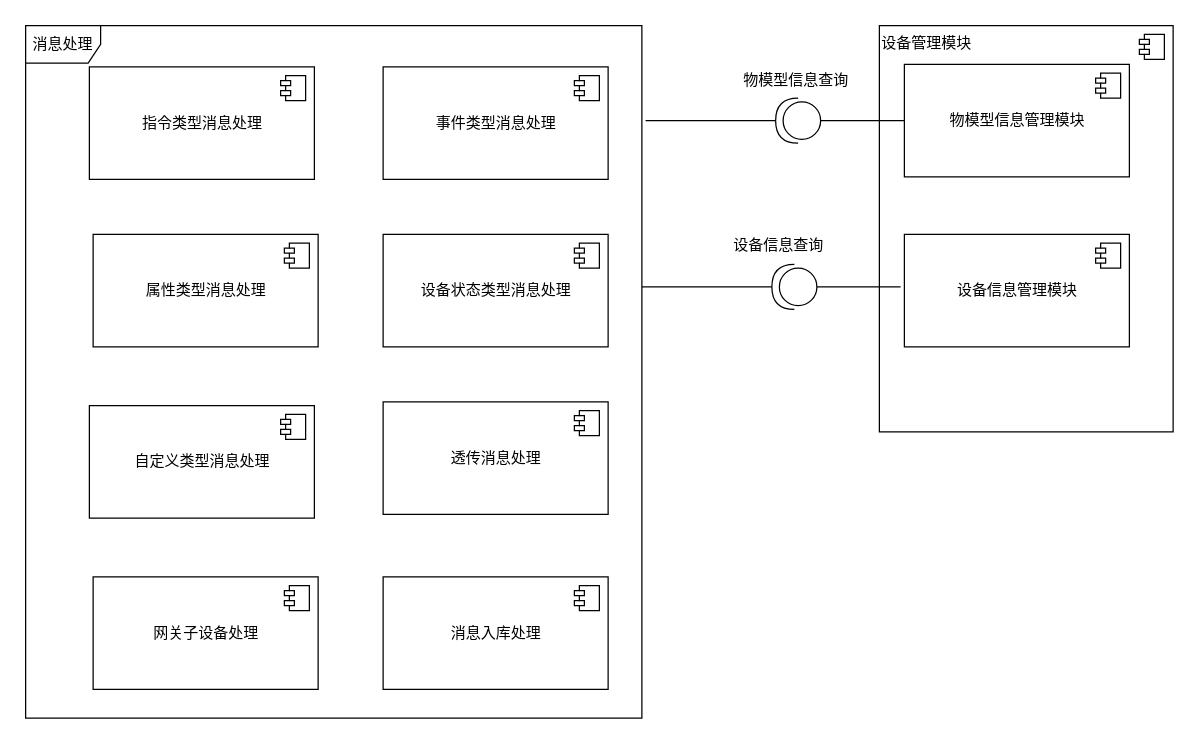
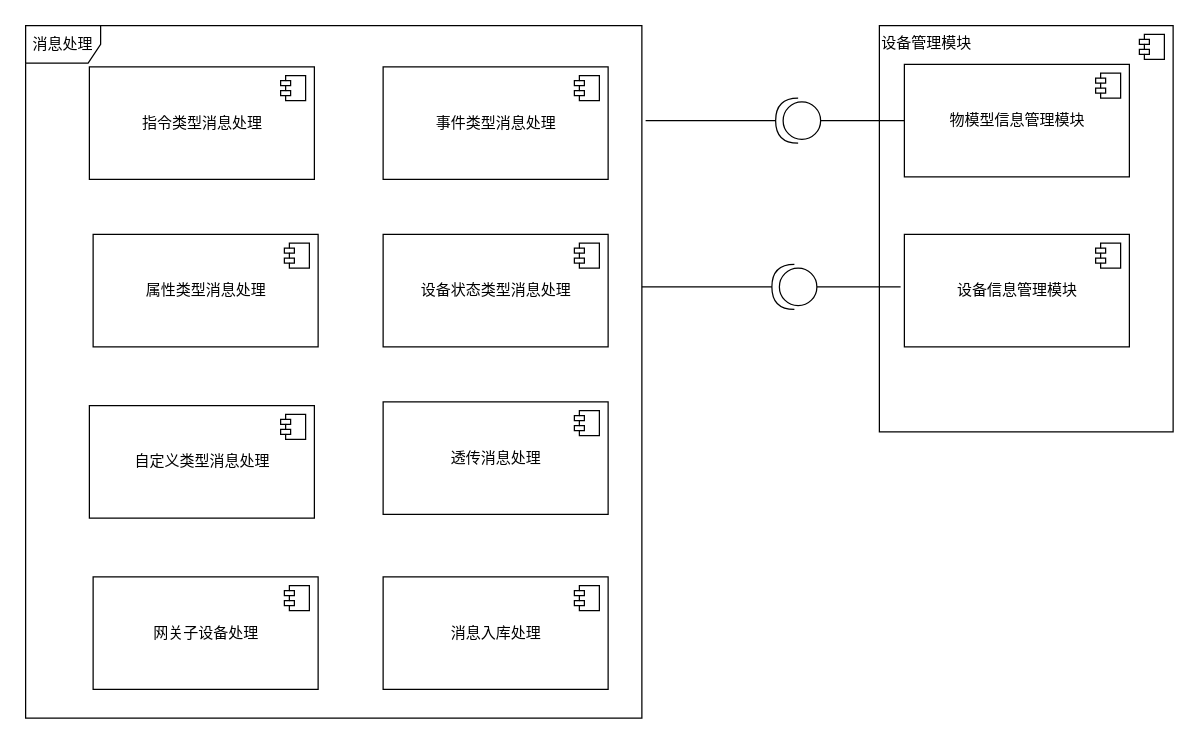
(796, 81) -> none
(778, 246) -> none
